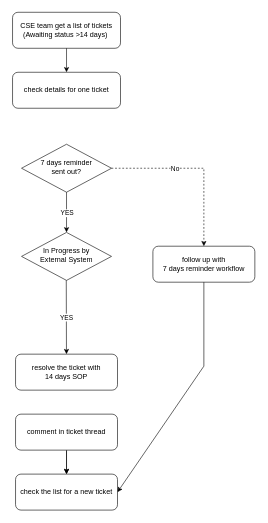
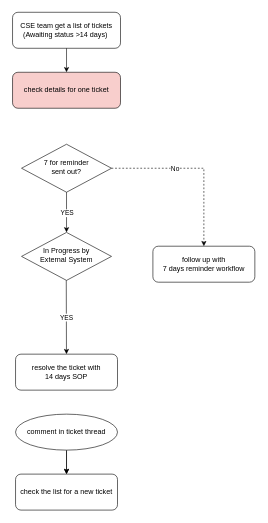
(66, 90) -> (66, 90)
(66, 167) -> (66, 167)
(162, 428) -> none
(66, 432) -> (66, 432)
